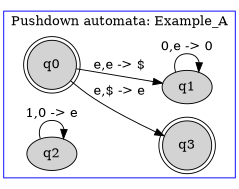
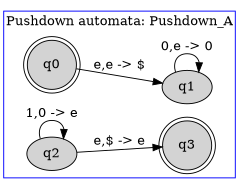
(120, 22) -> (120, 22)
(112, 109) -> (115, 150)
